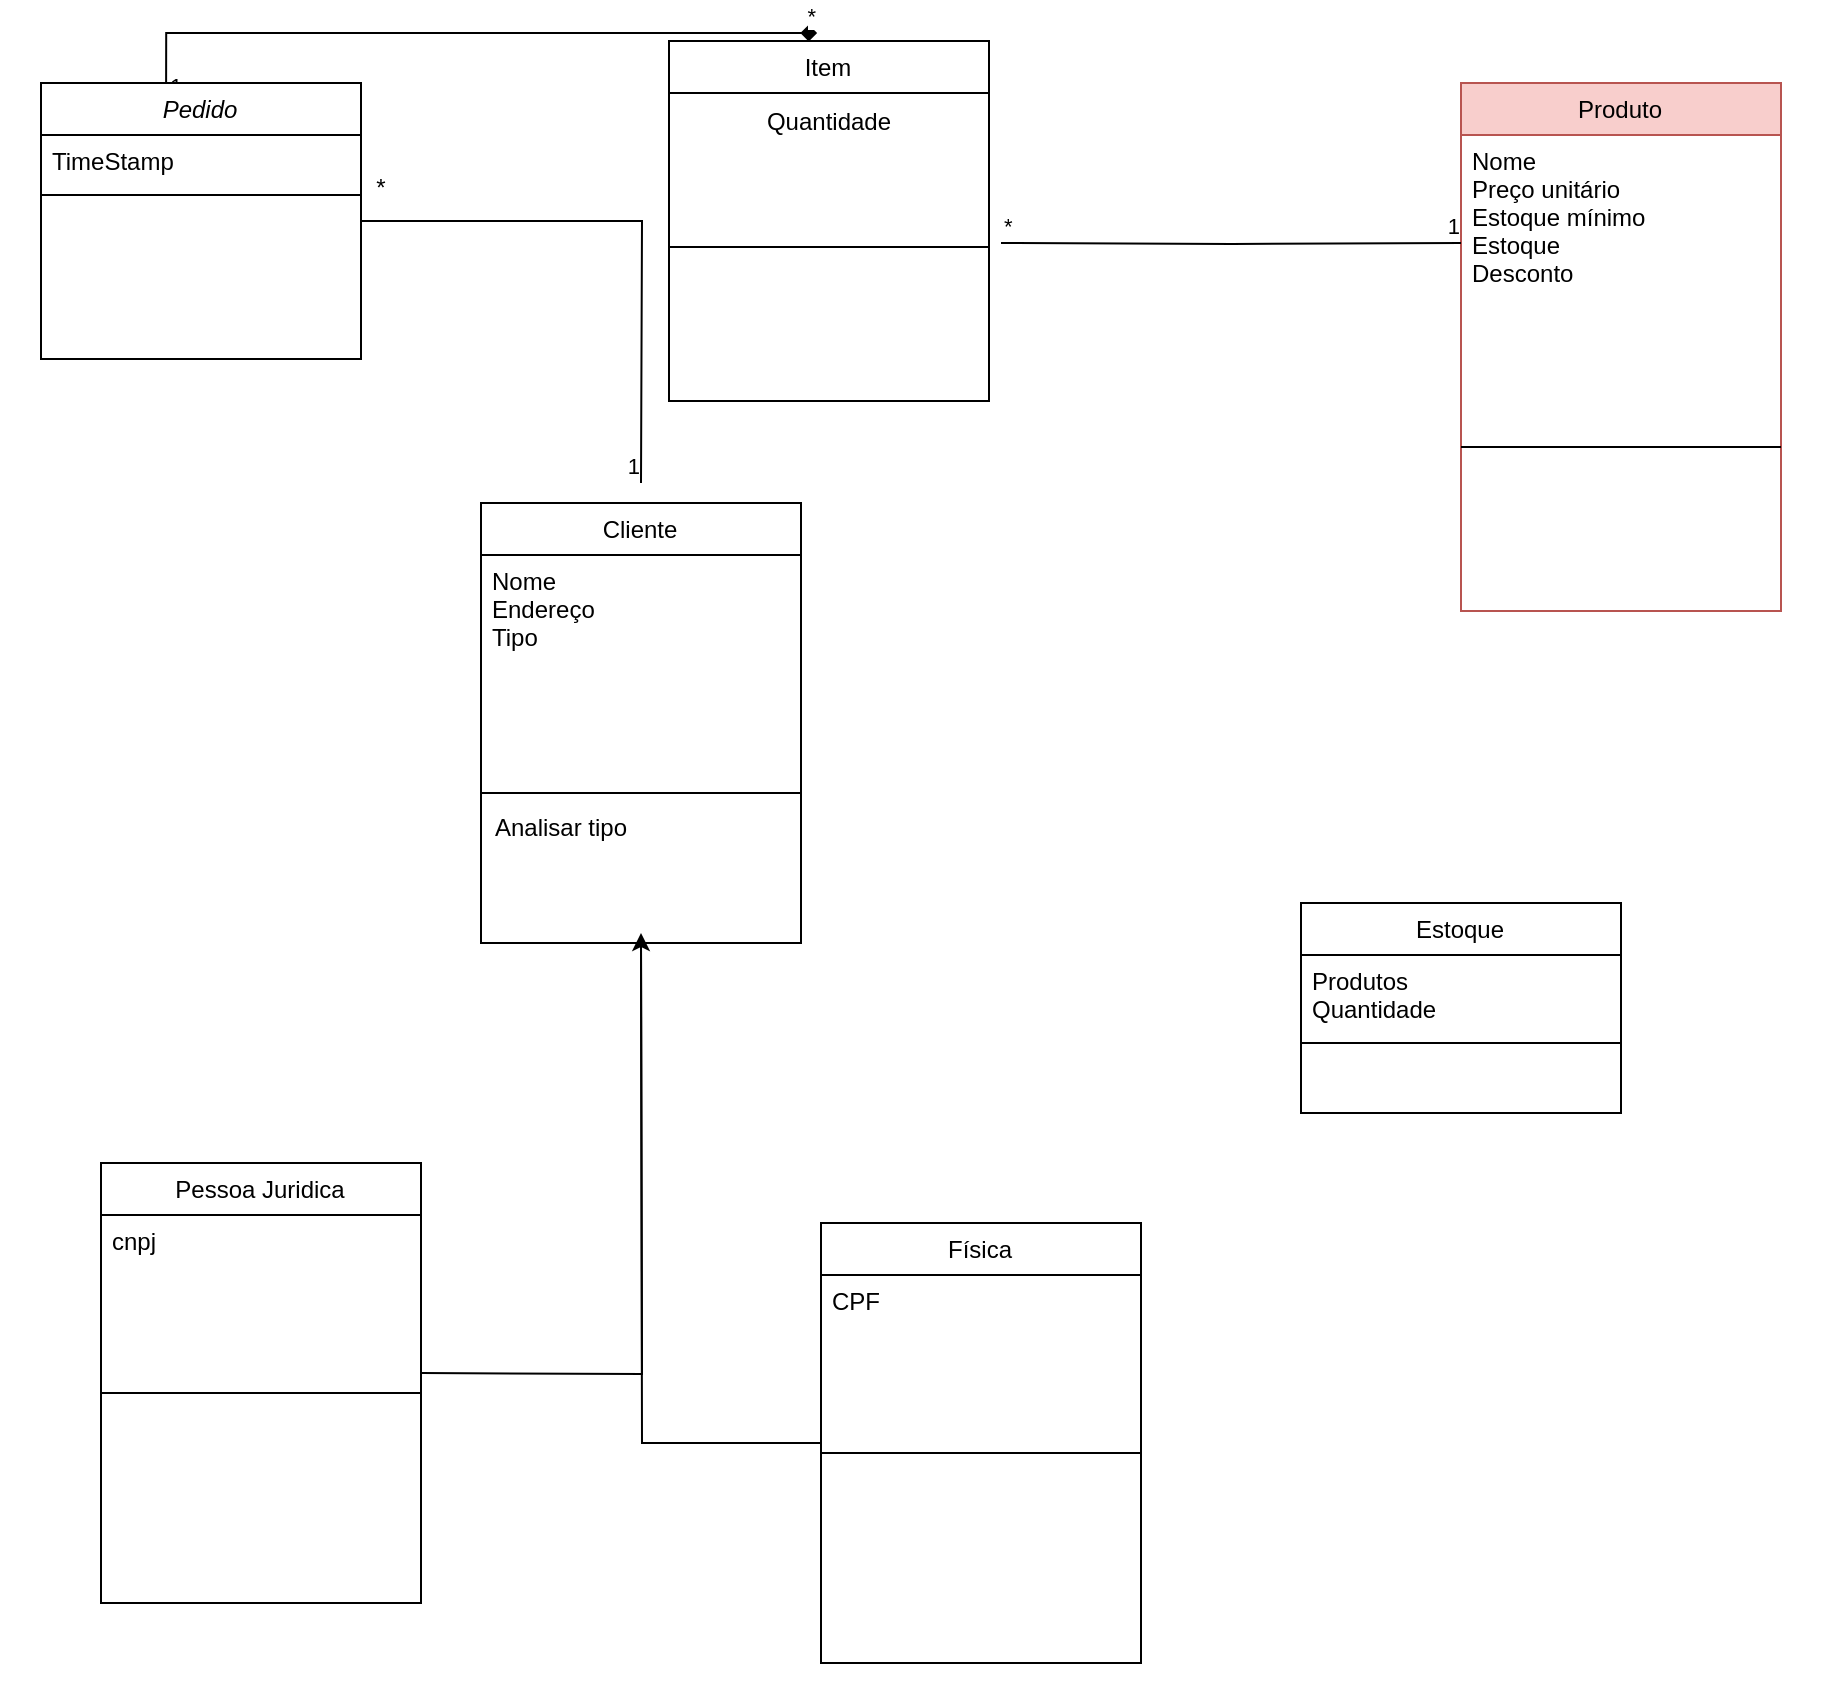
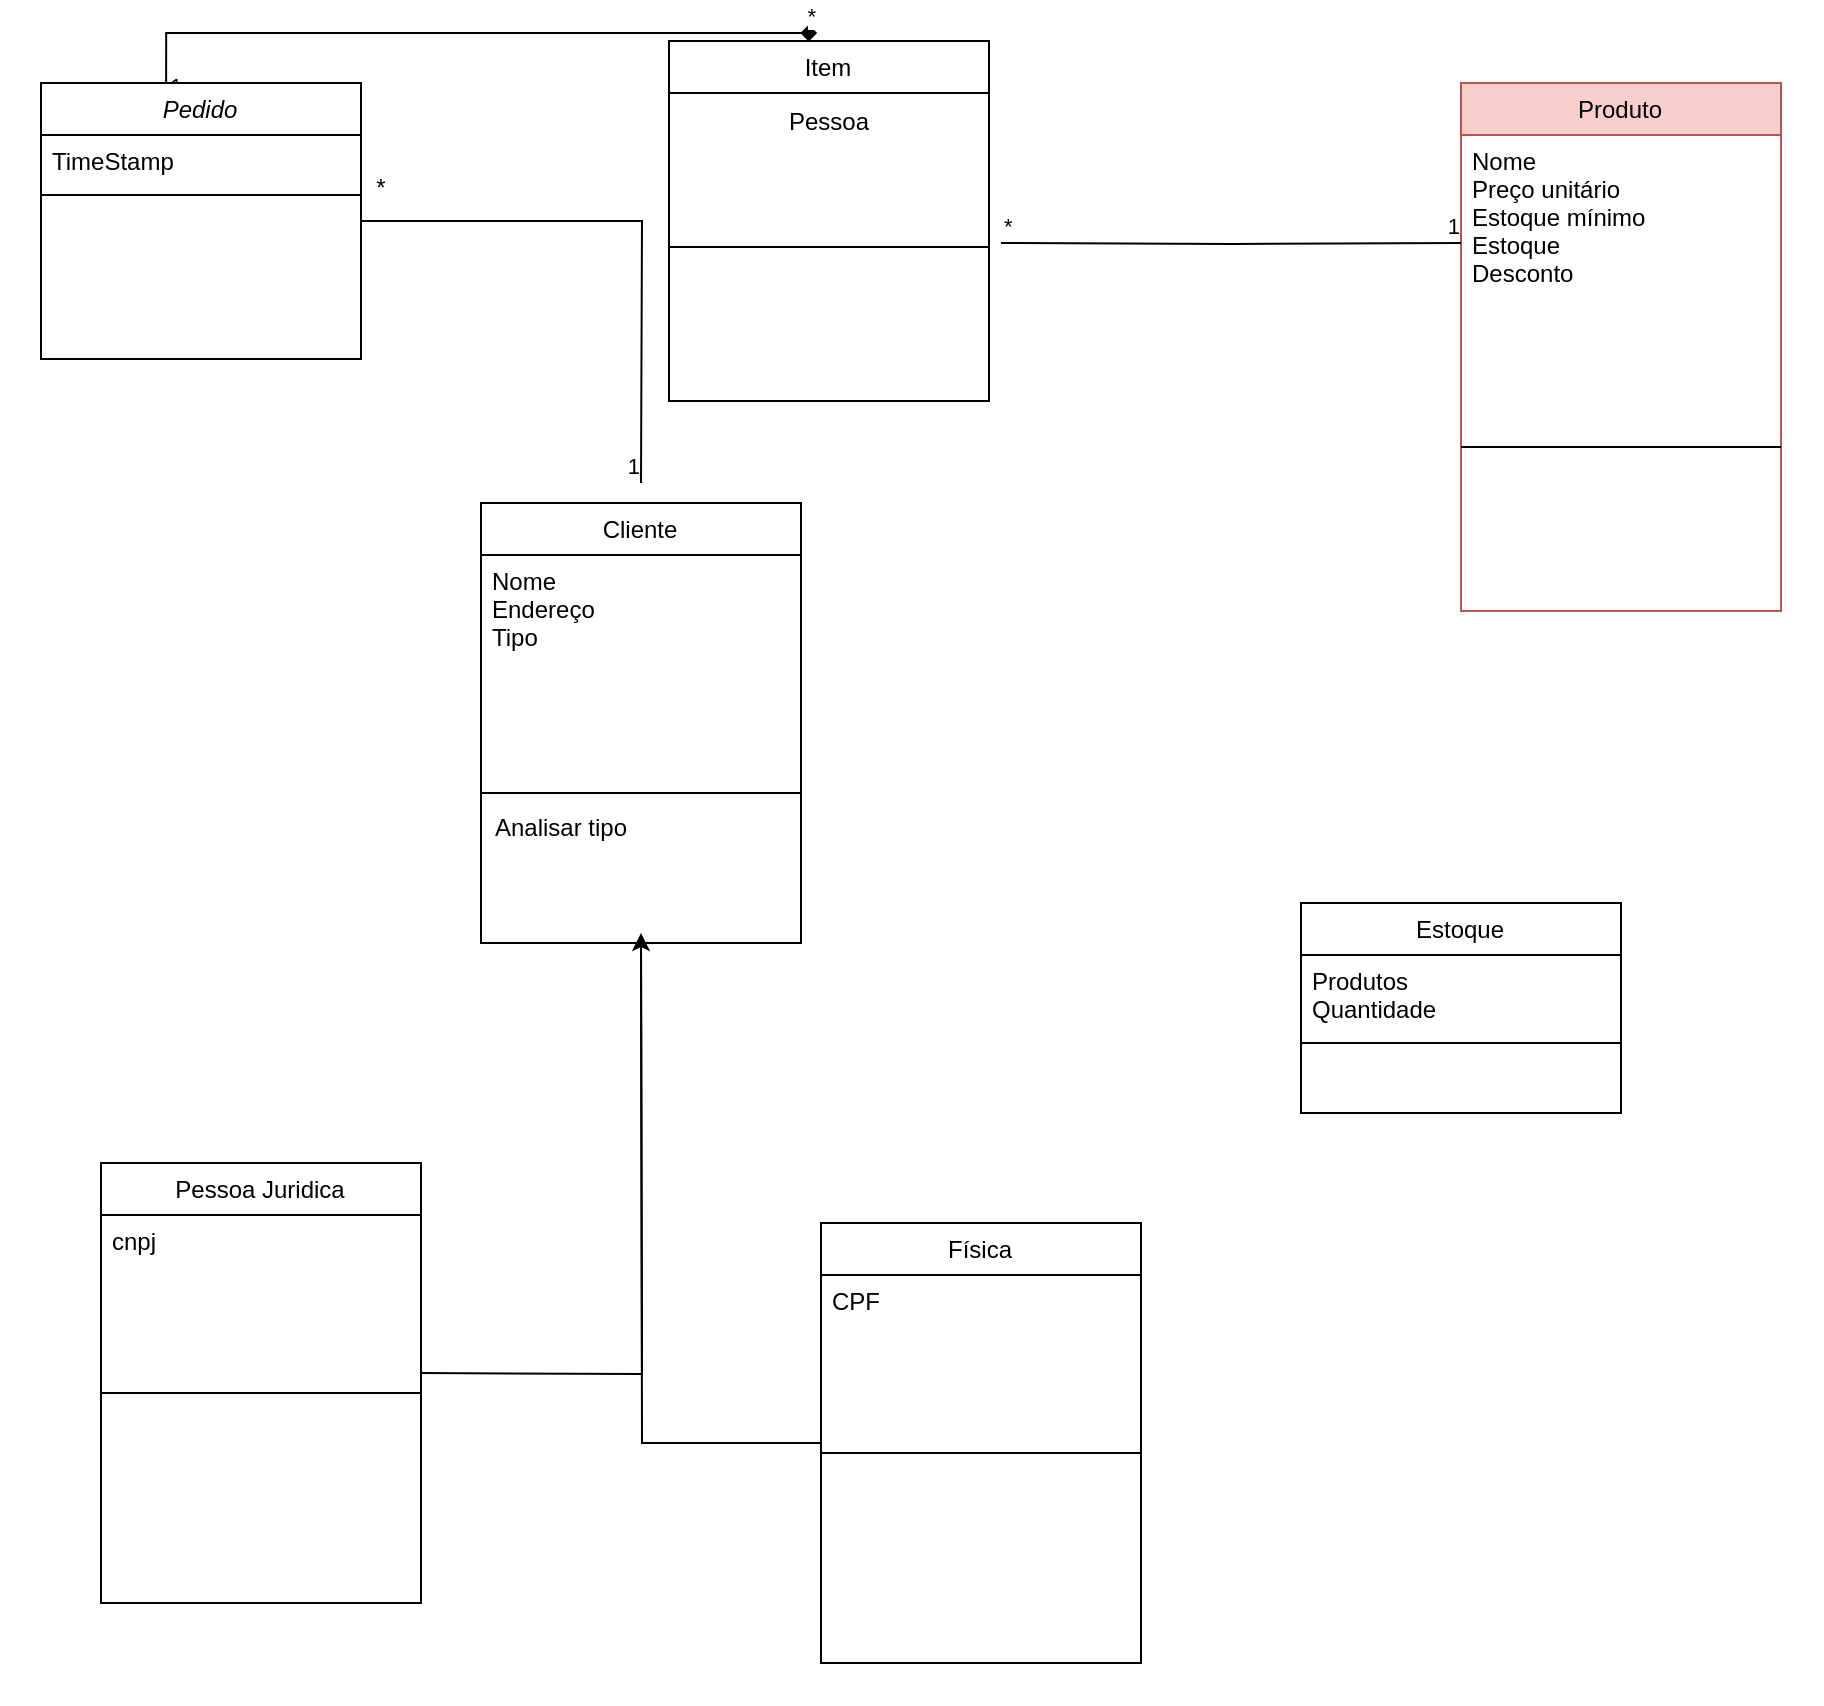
(830, 123) -> (830, 123)
